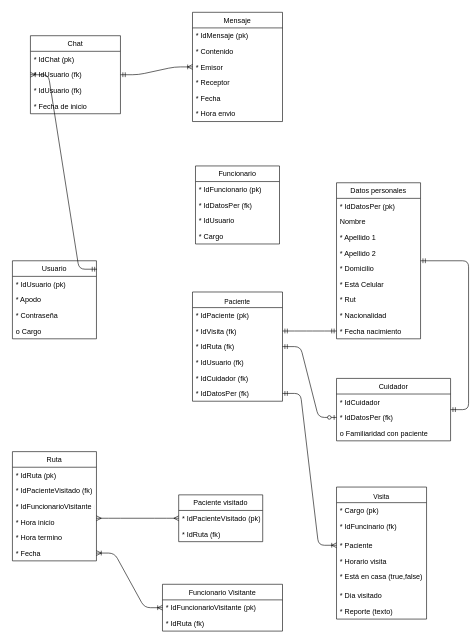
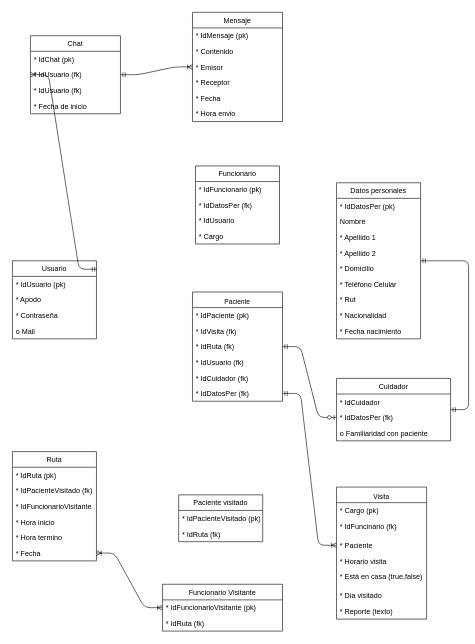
(364, 284) -> (371, 284)
(29, 331) -> (25, 331)
(285, 331) -> none
(137, 518) -> none
